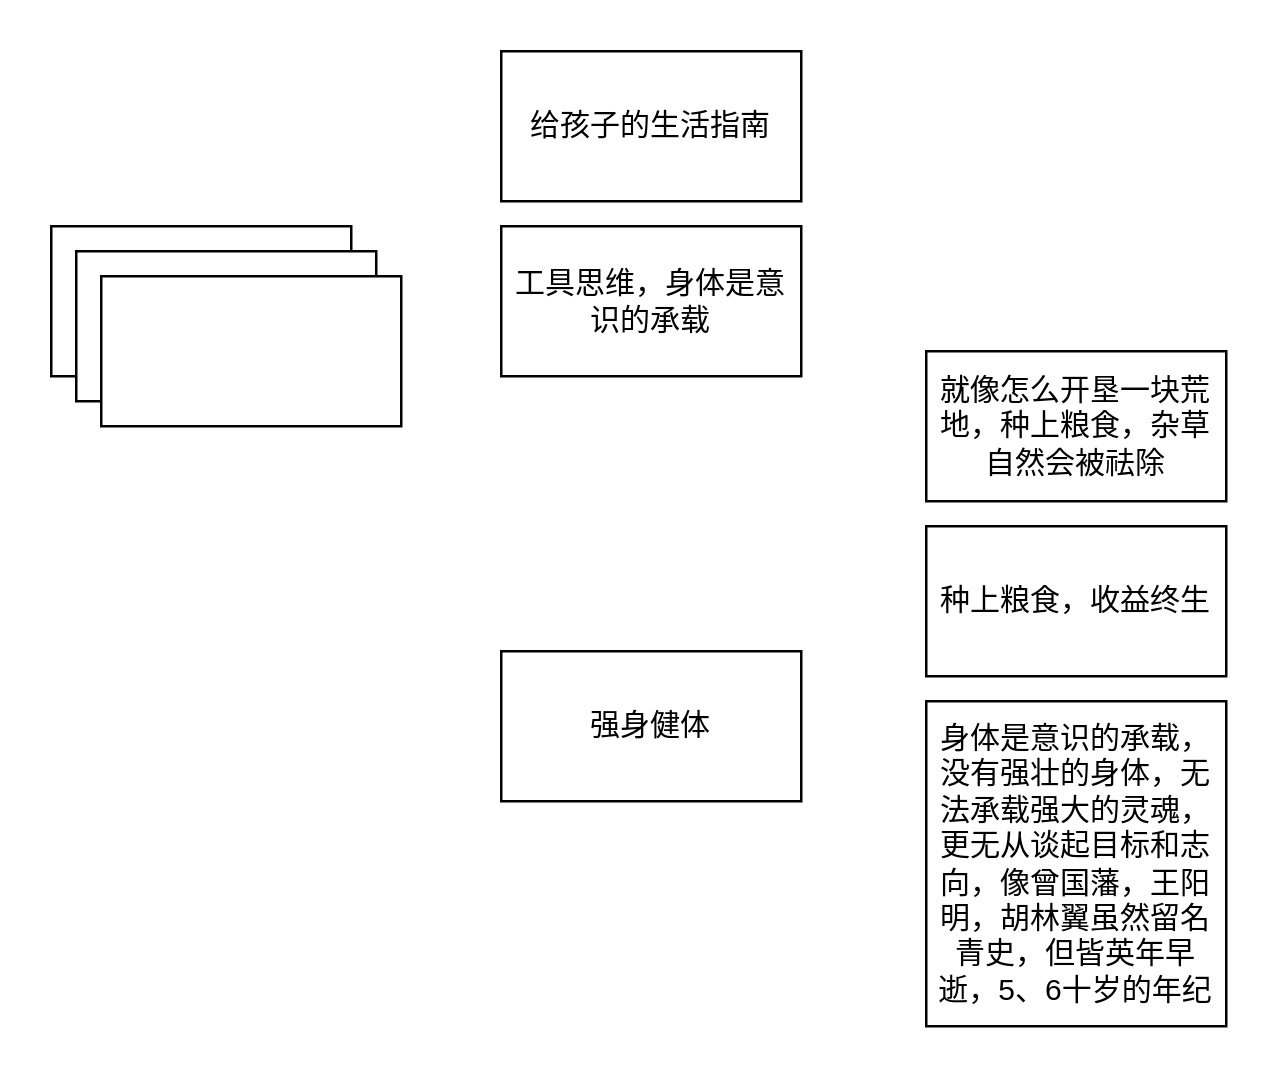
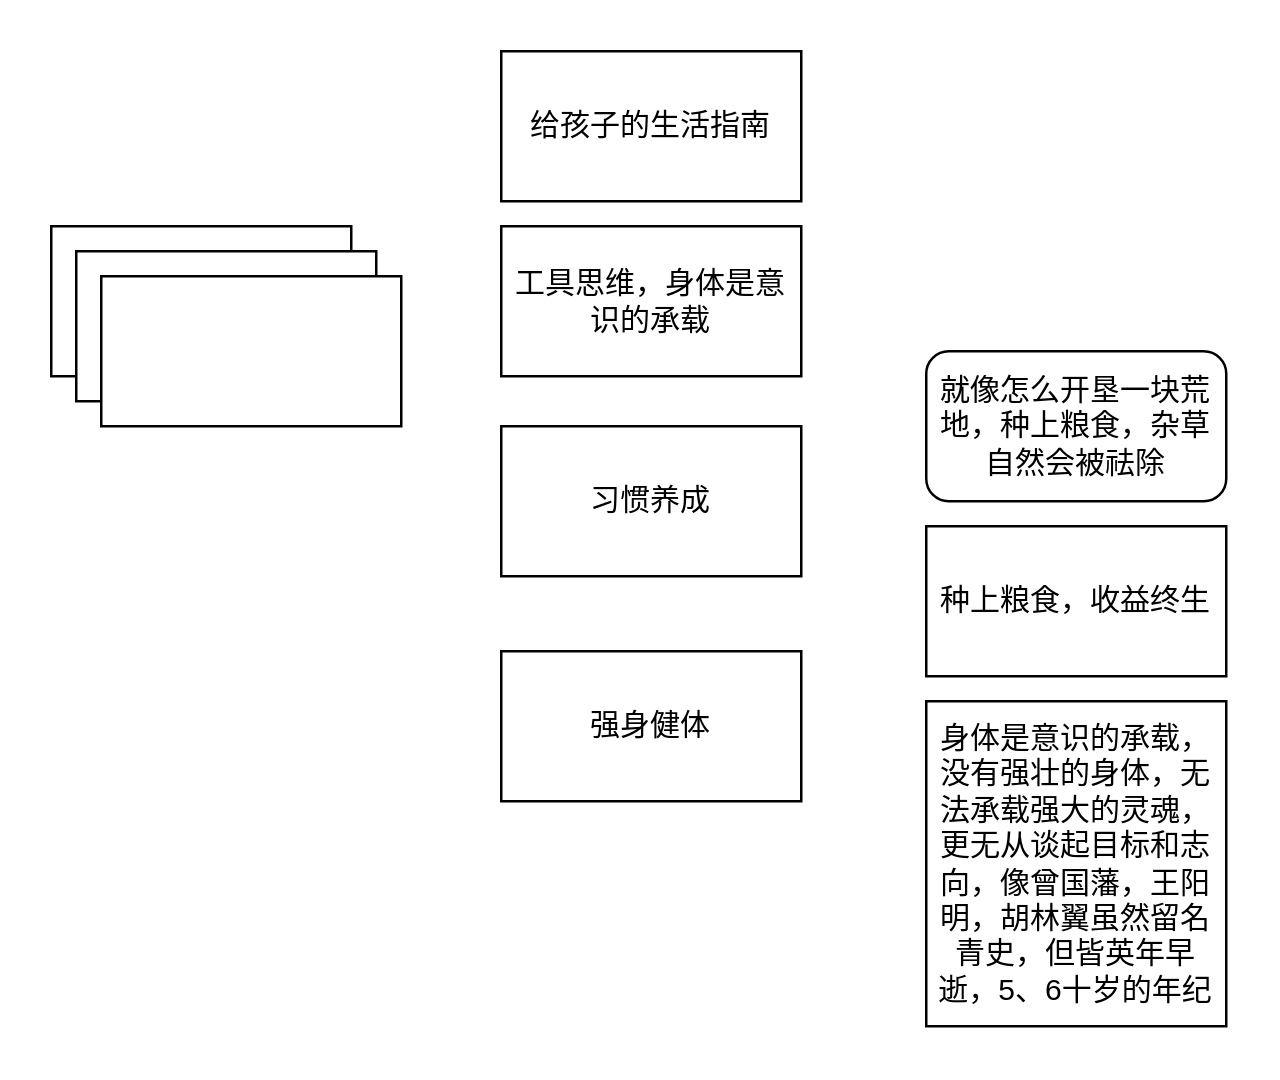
(1076, 426) -> (1076, 426)
none -> (651, 501)
